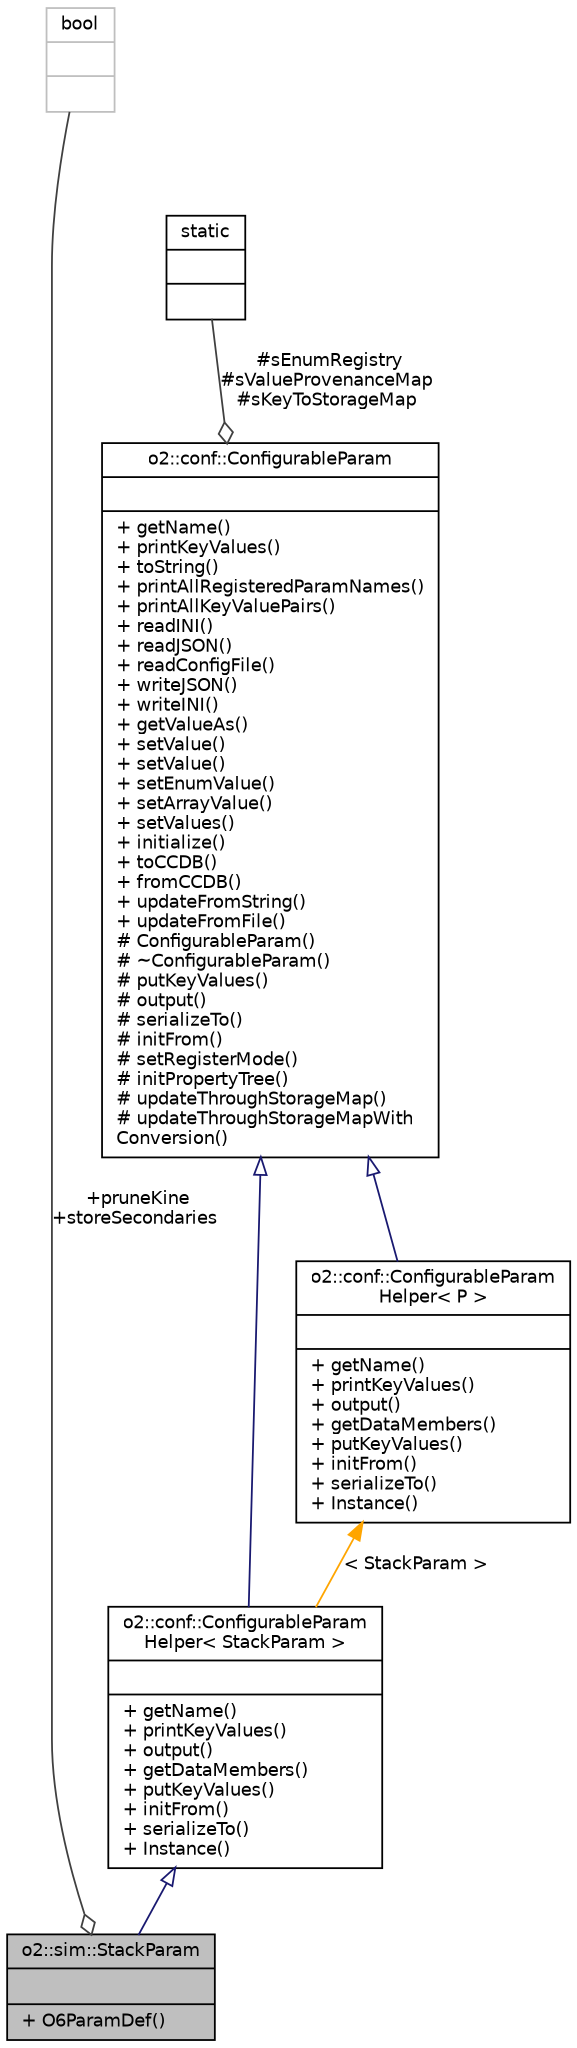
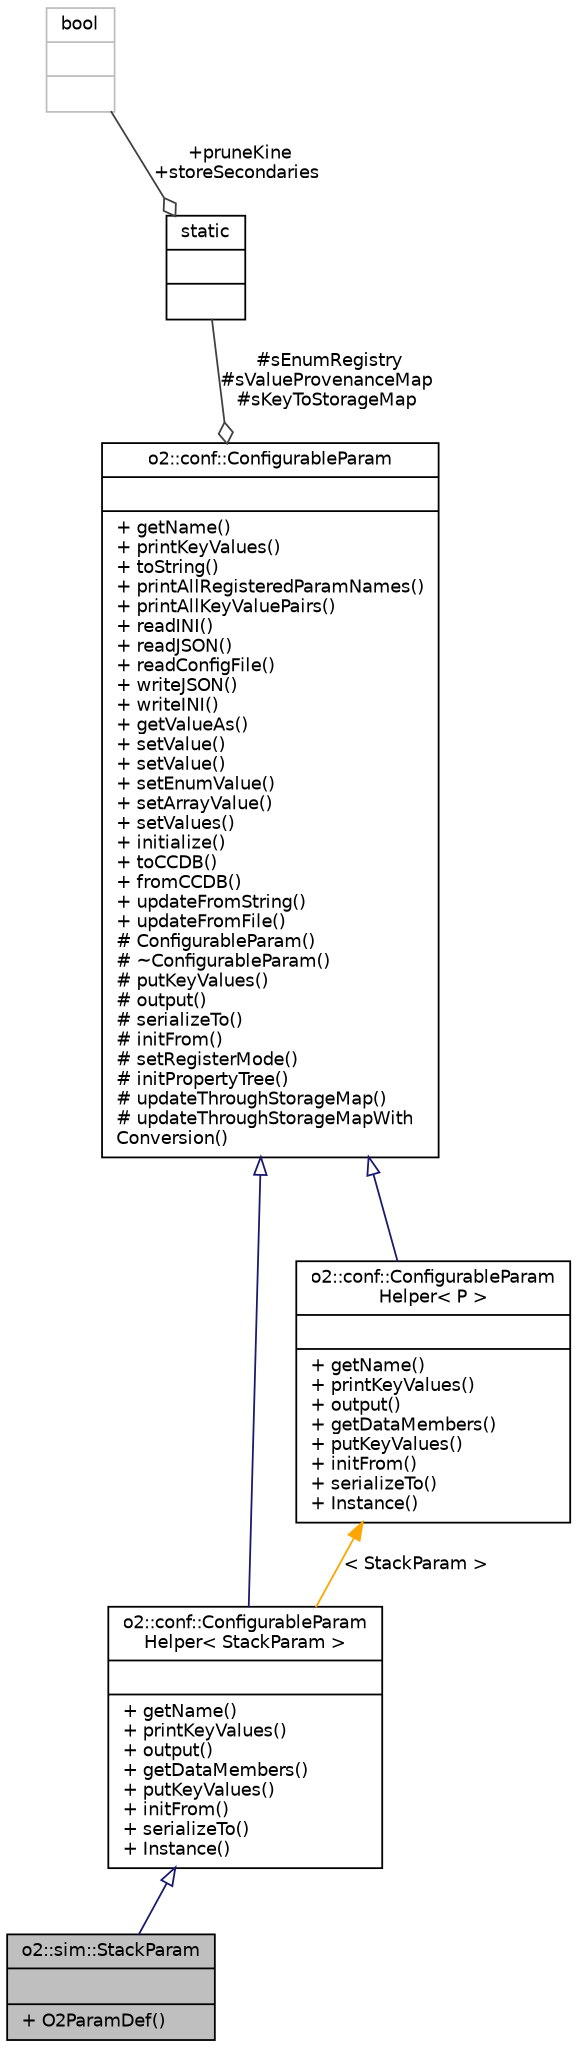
(52, 1014) -> (137, 154)
(94, 2021) -> (94, 2021)
